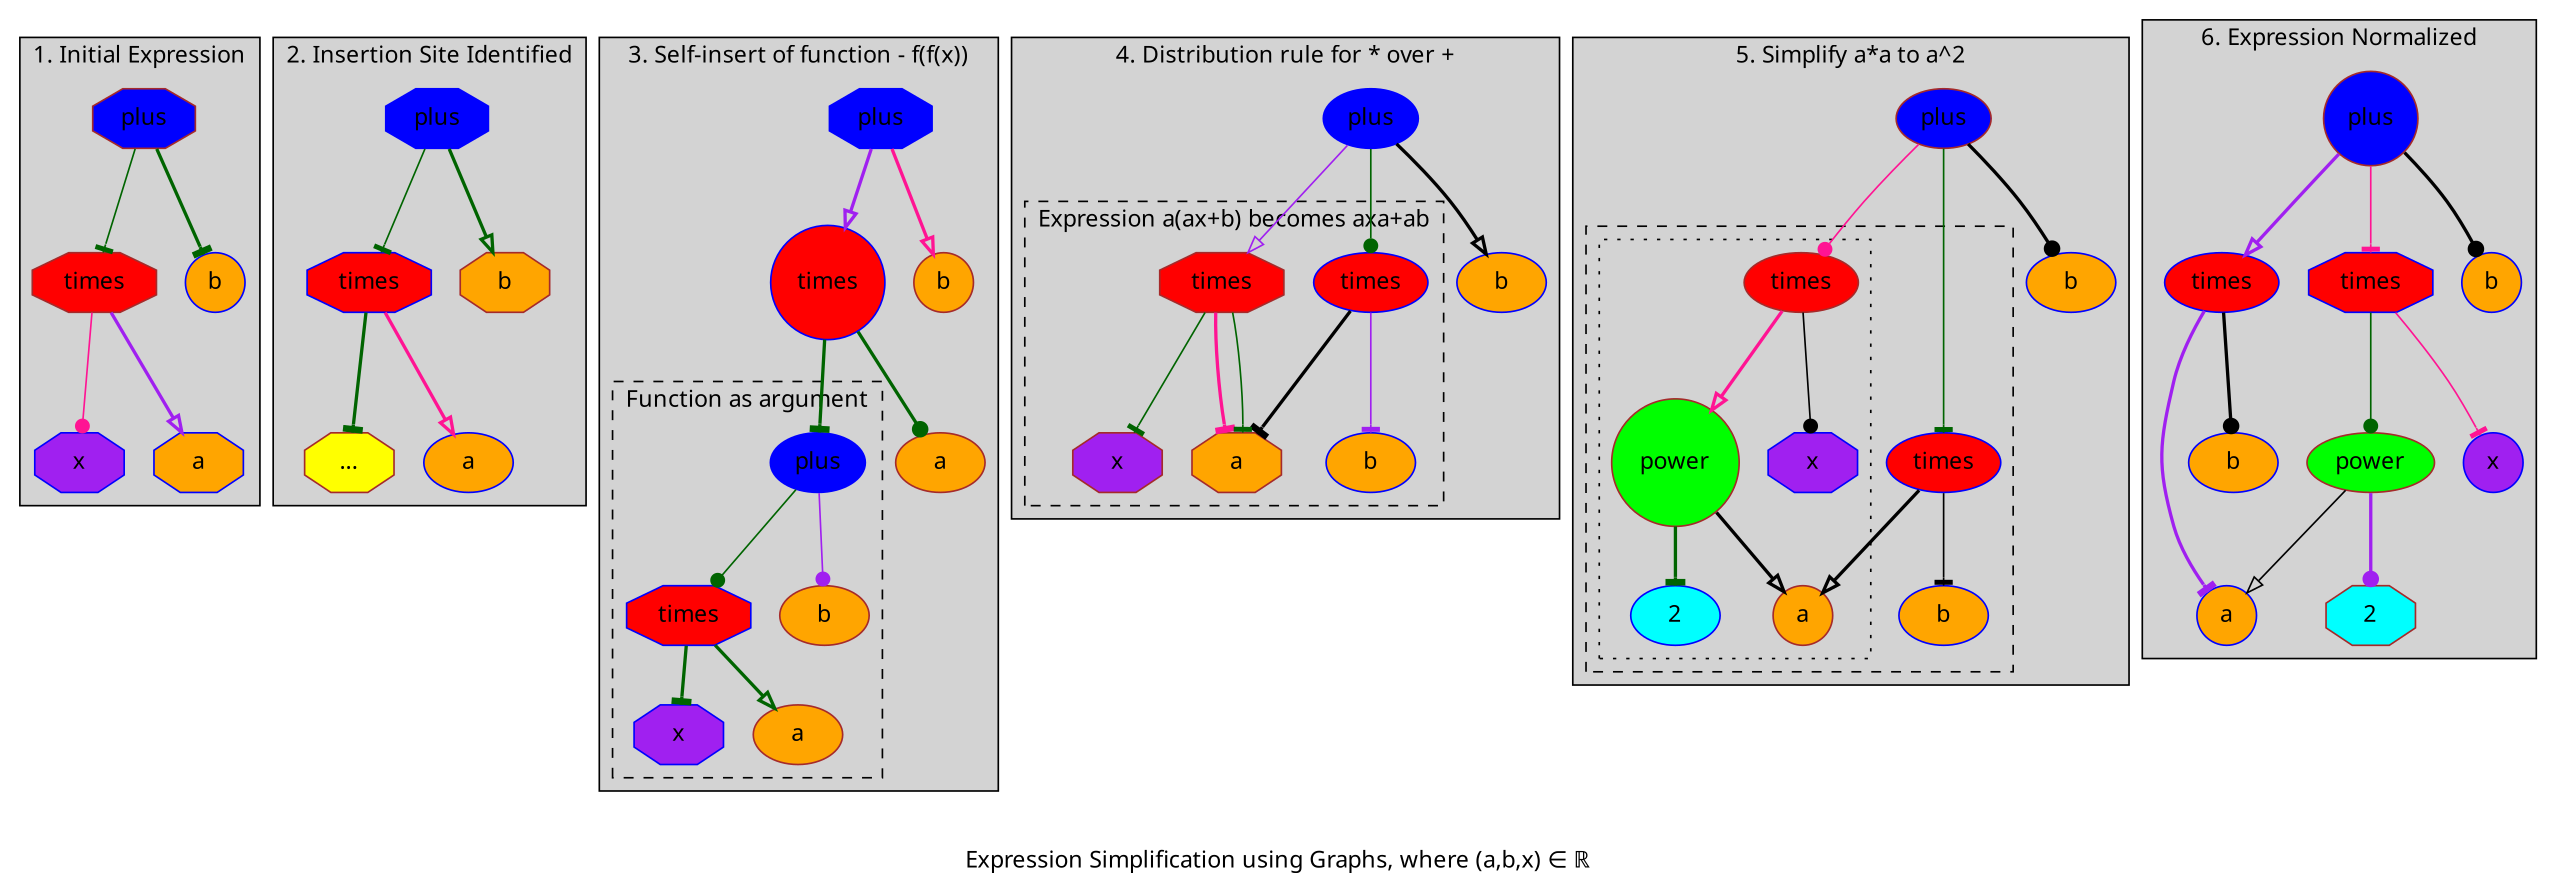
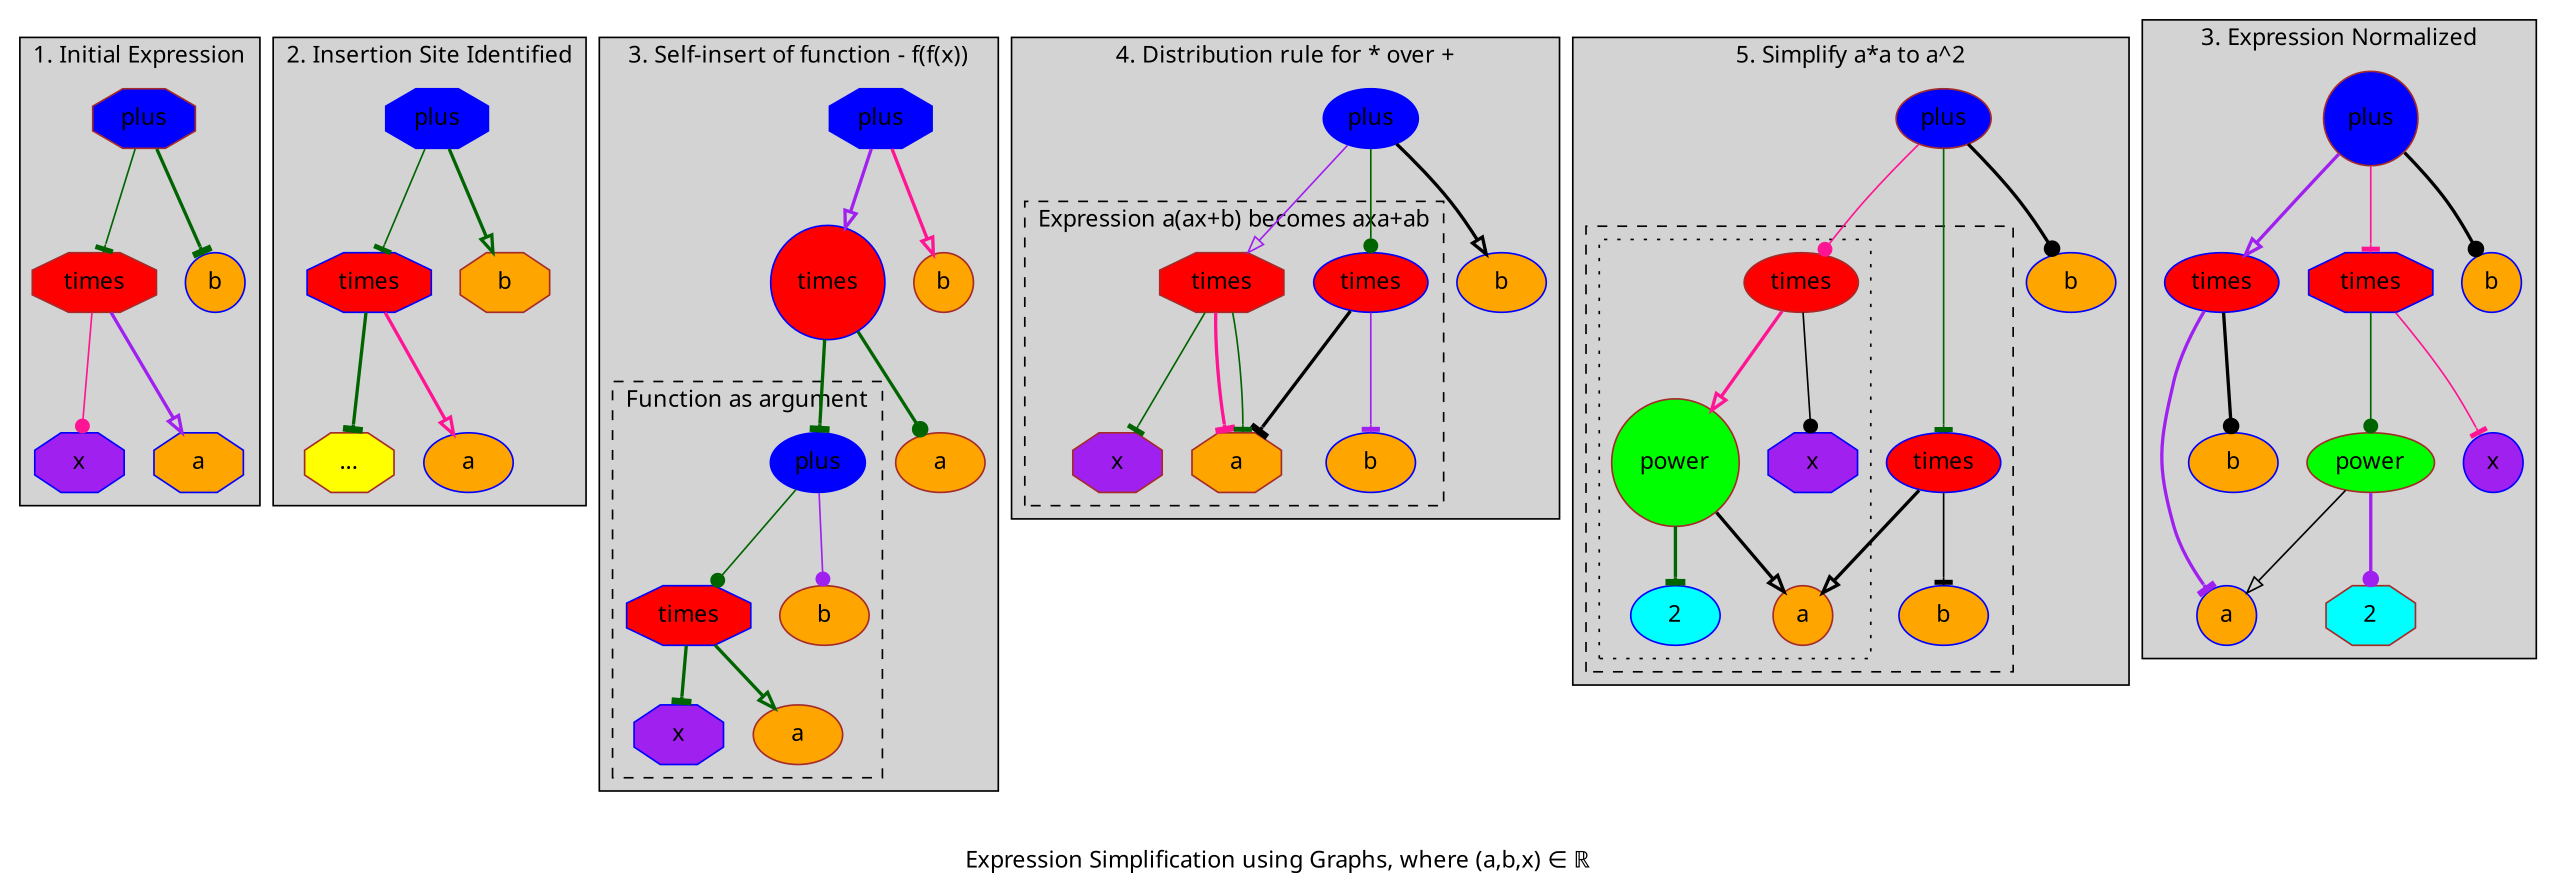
(2339, 39) -> (2339, 39)
